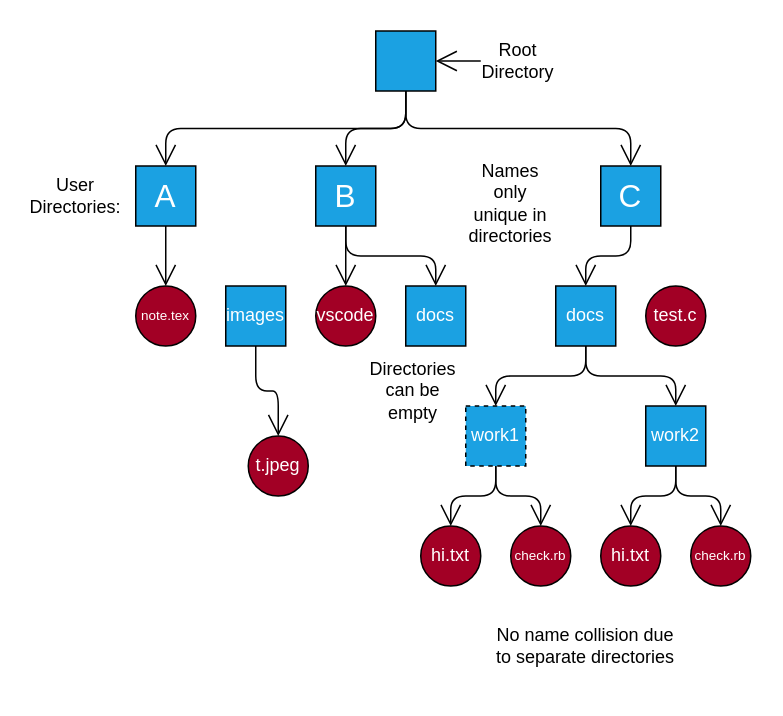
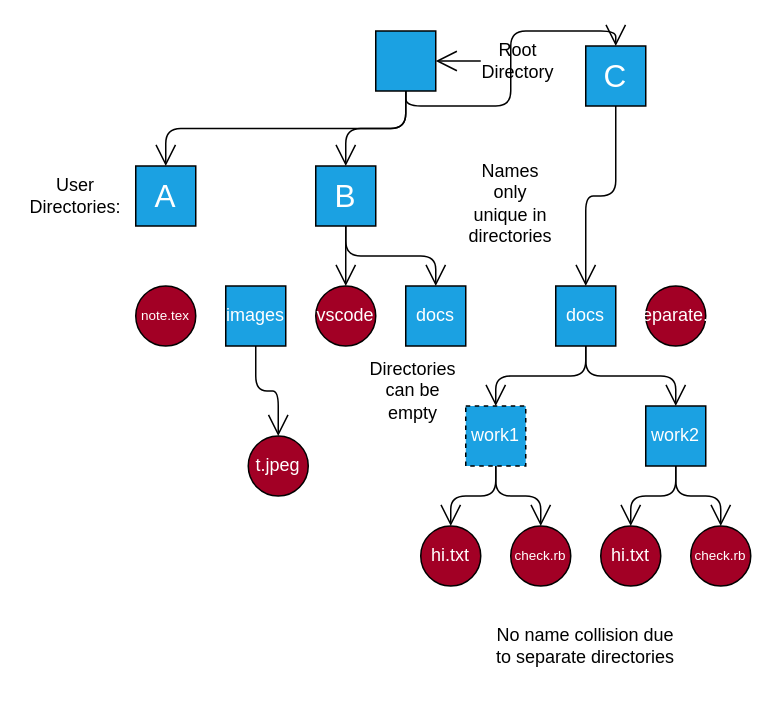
(631, 196) -> (616, 76)
(166, 254) -> none
(676, 316) -> (676, 316)
